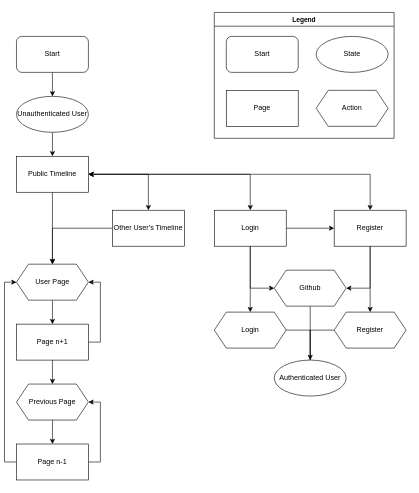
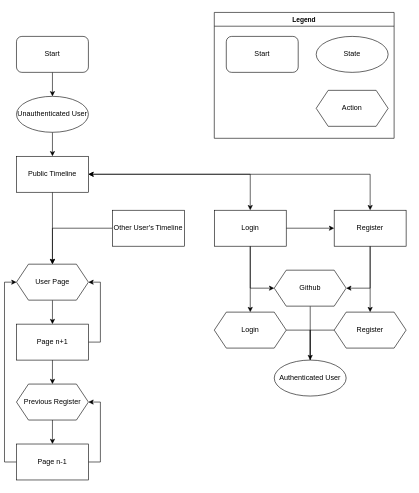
(263, 108) -> none
(149, 191) -> none
(53, 402) -> (53, 402)
